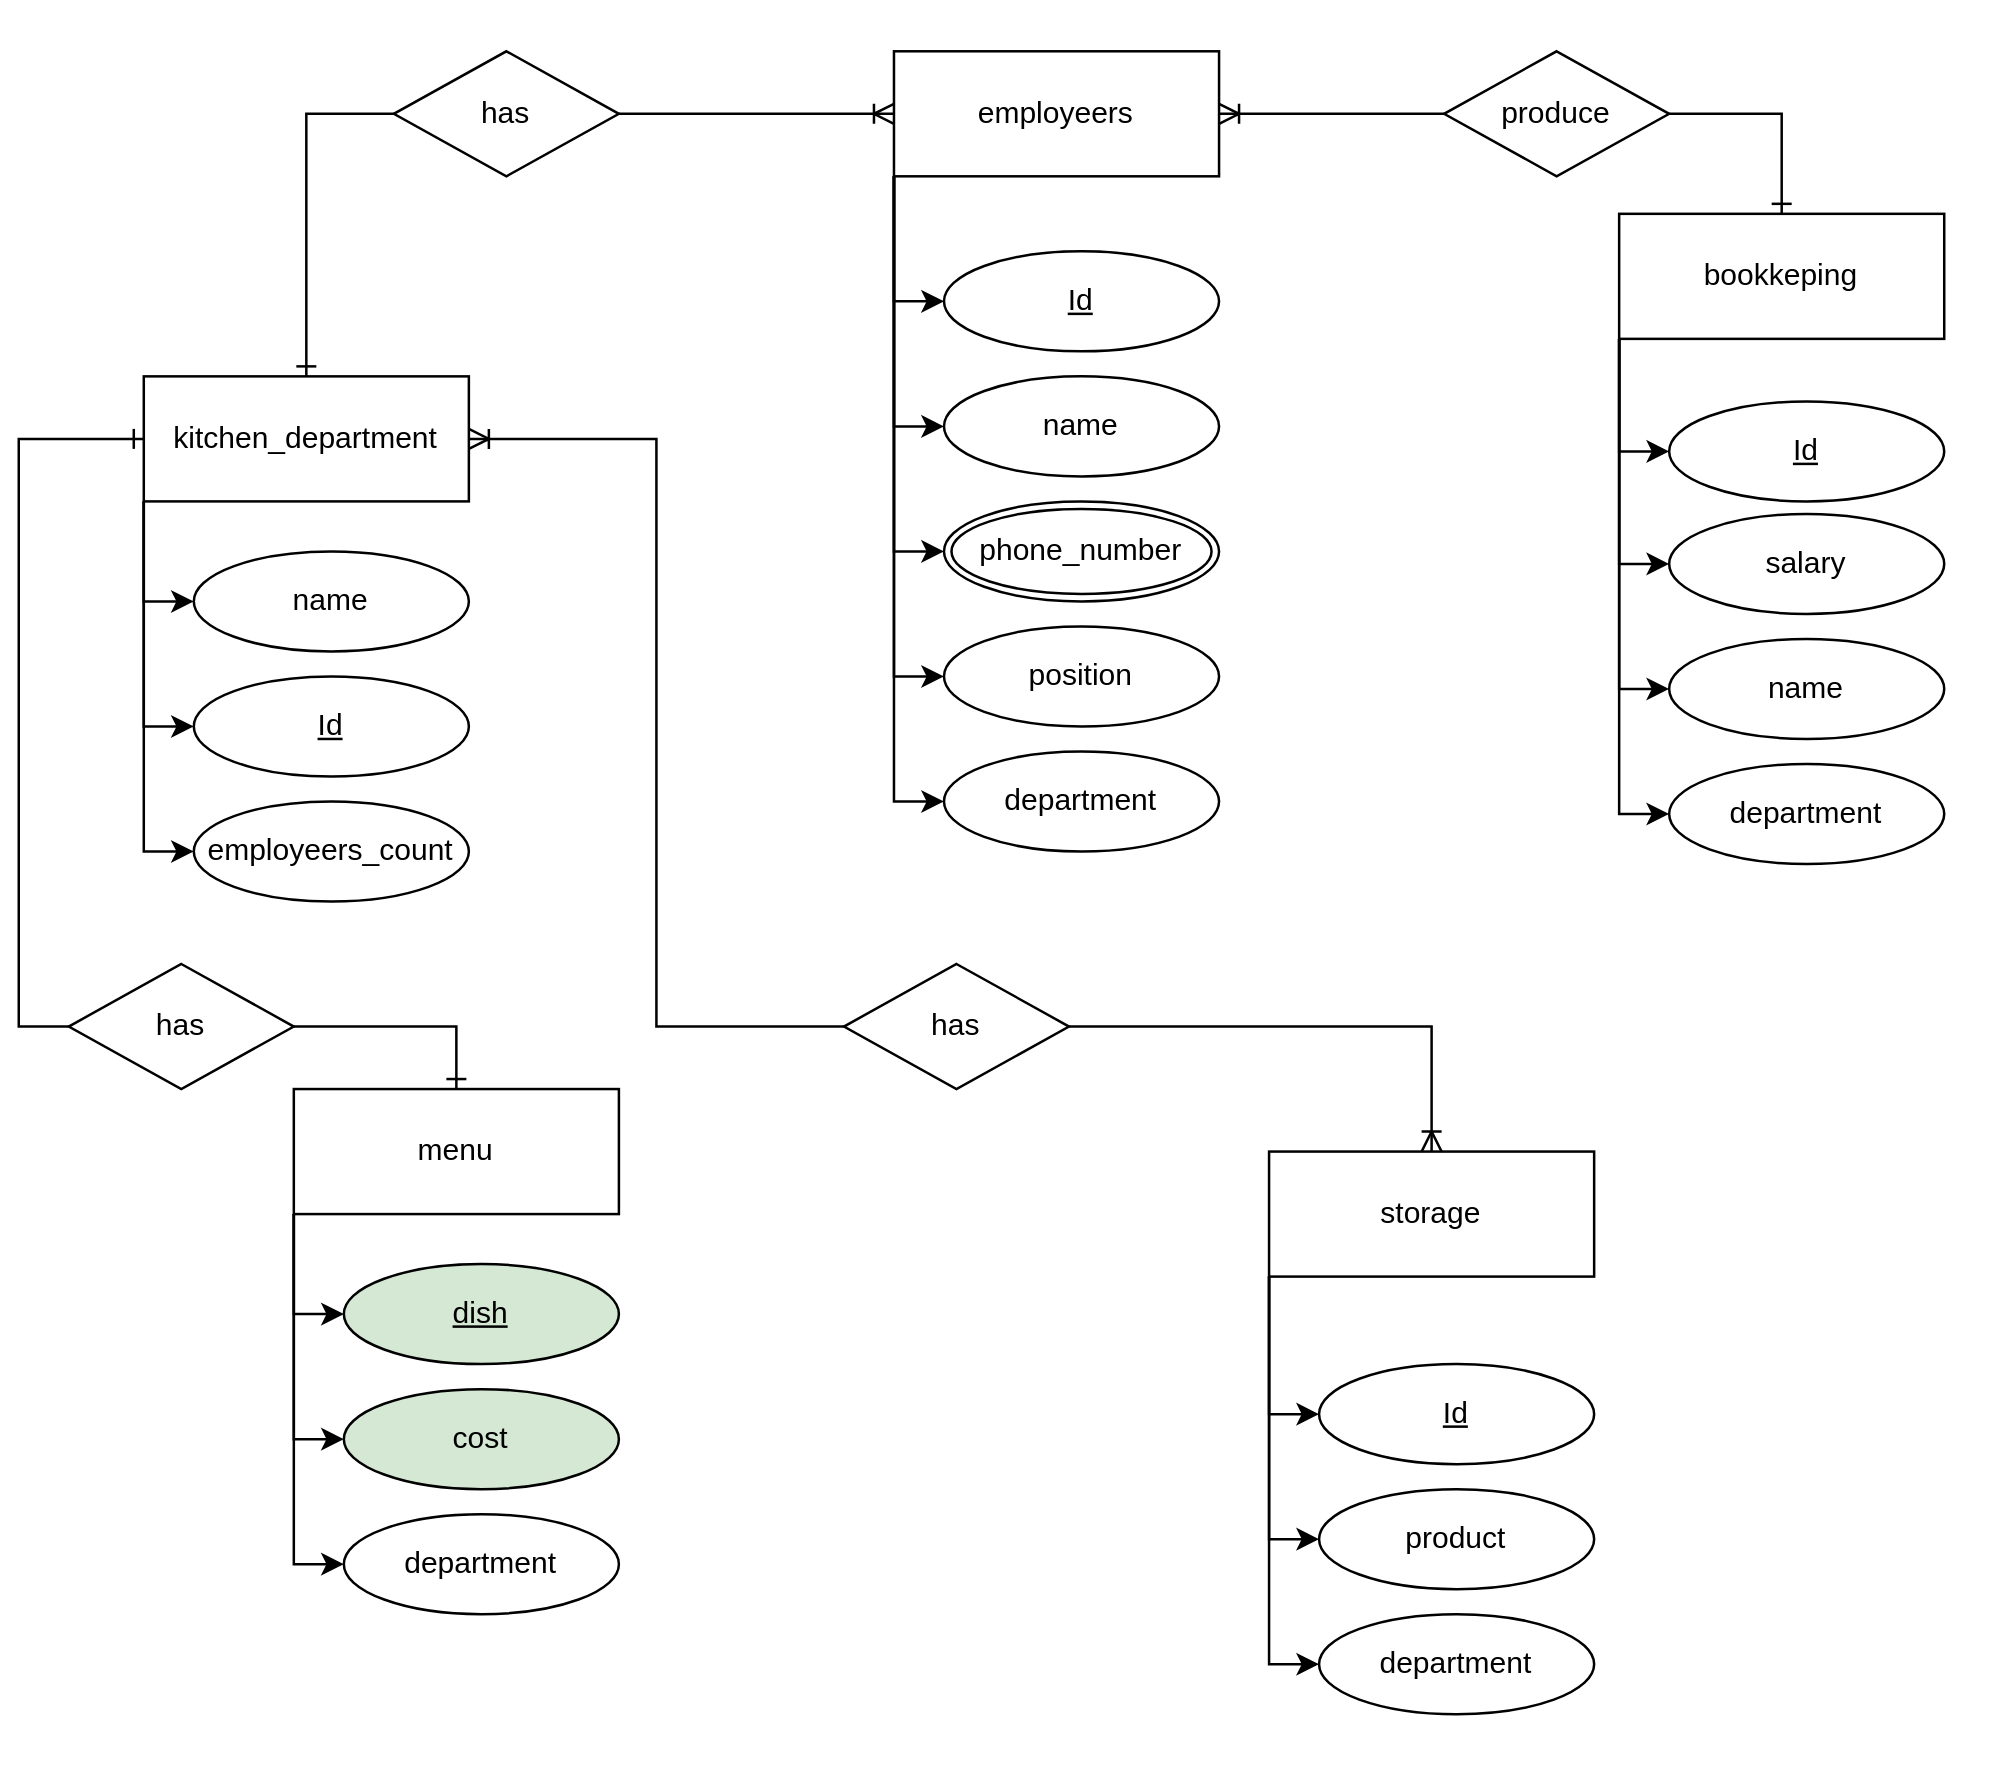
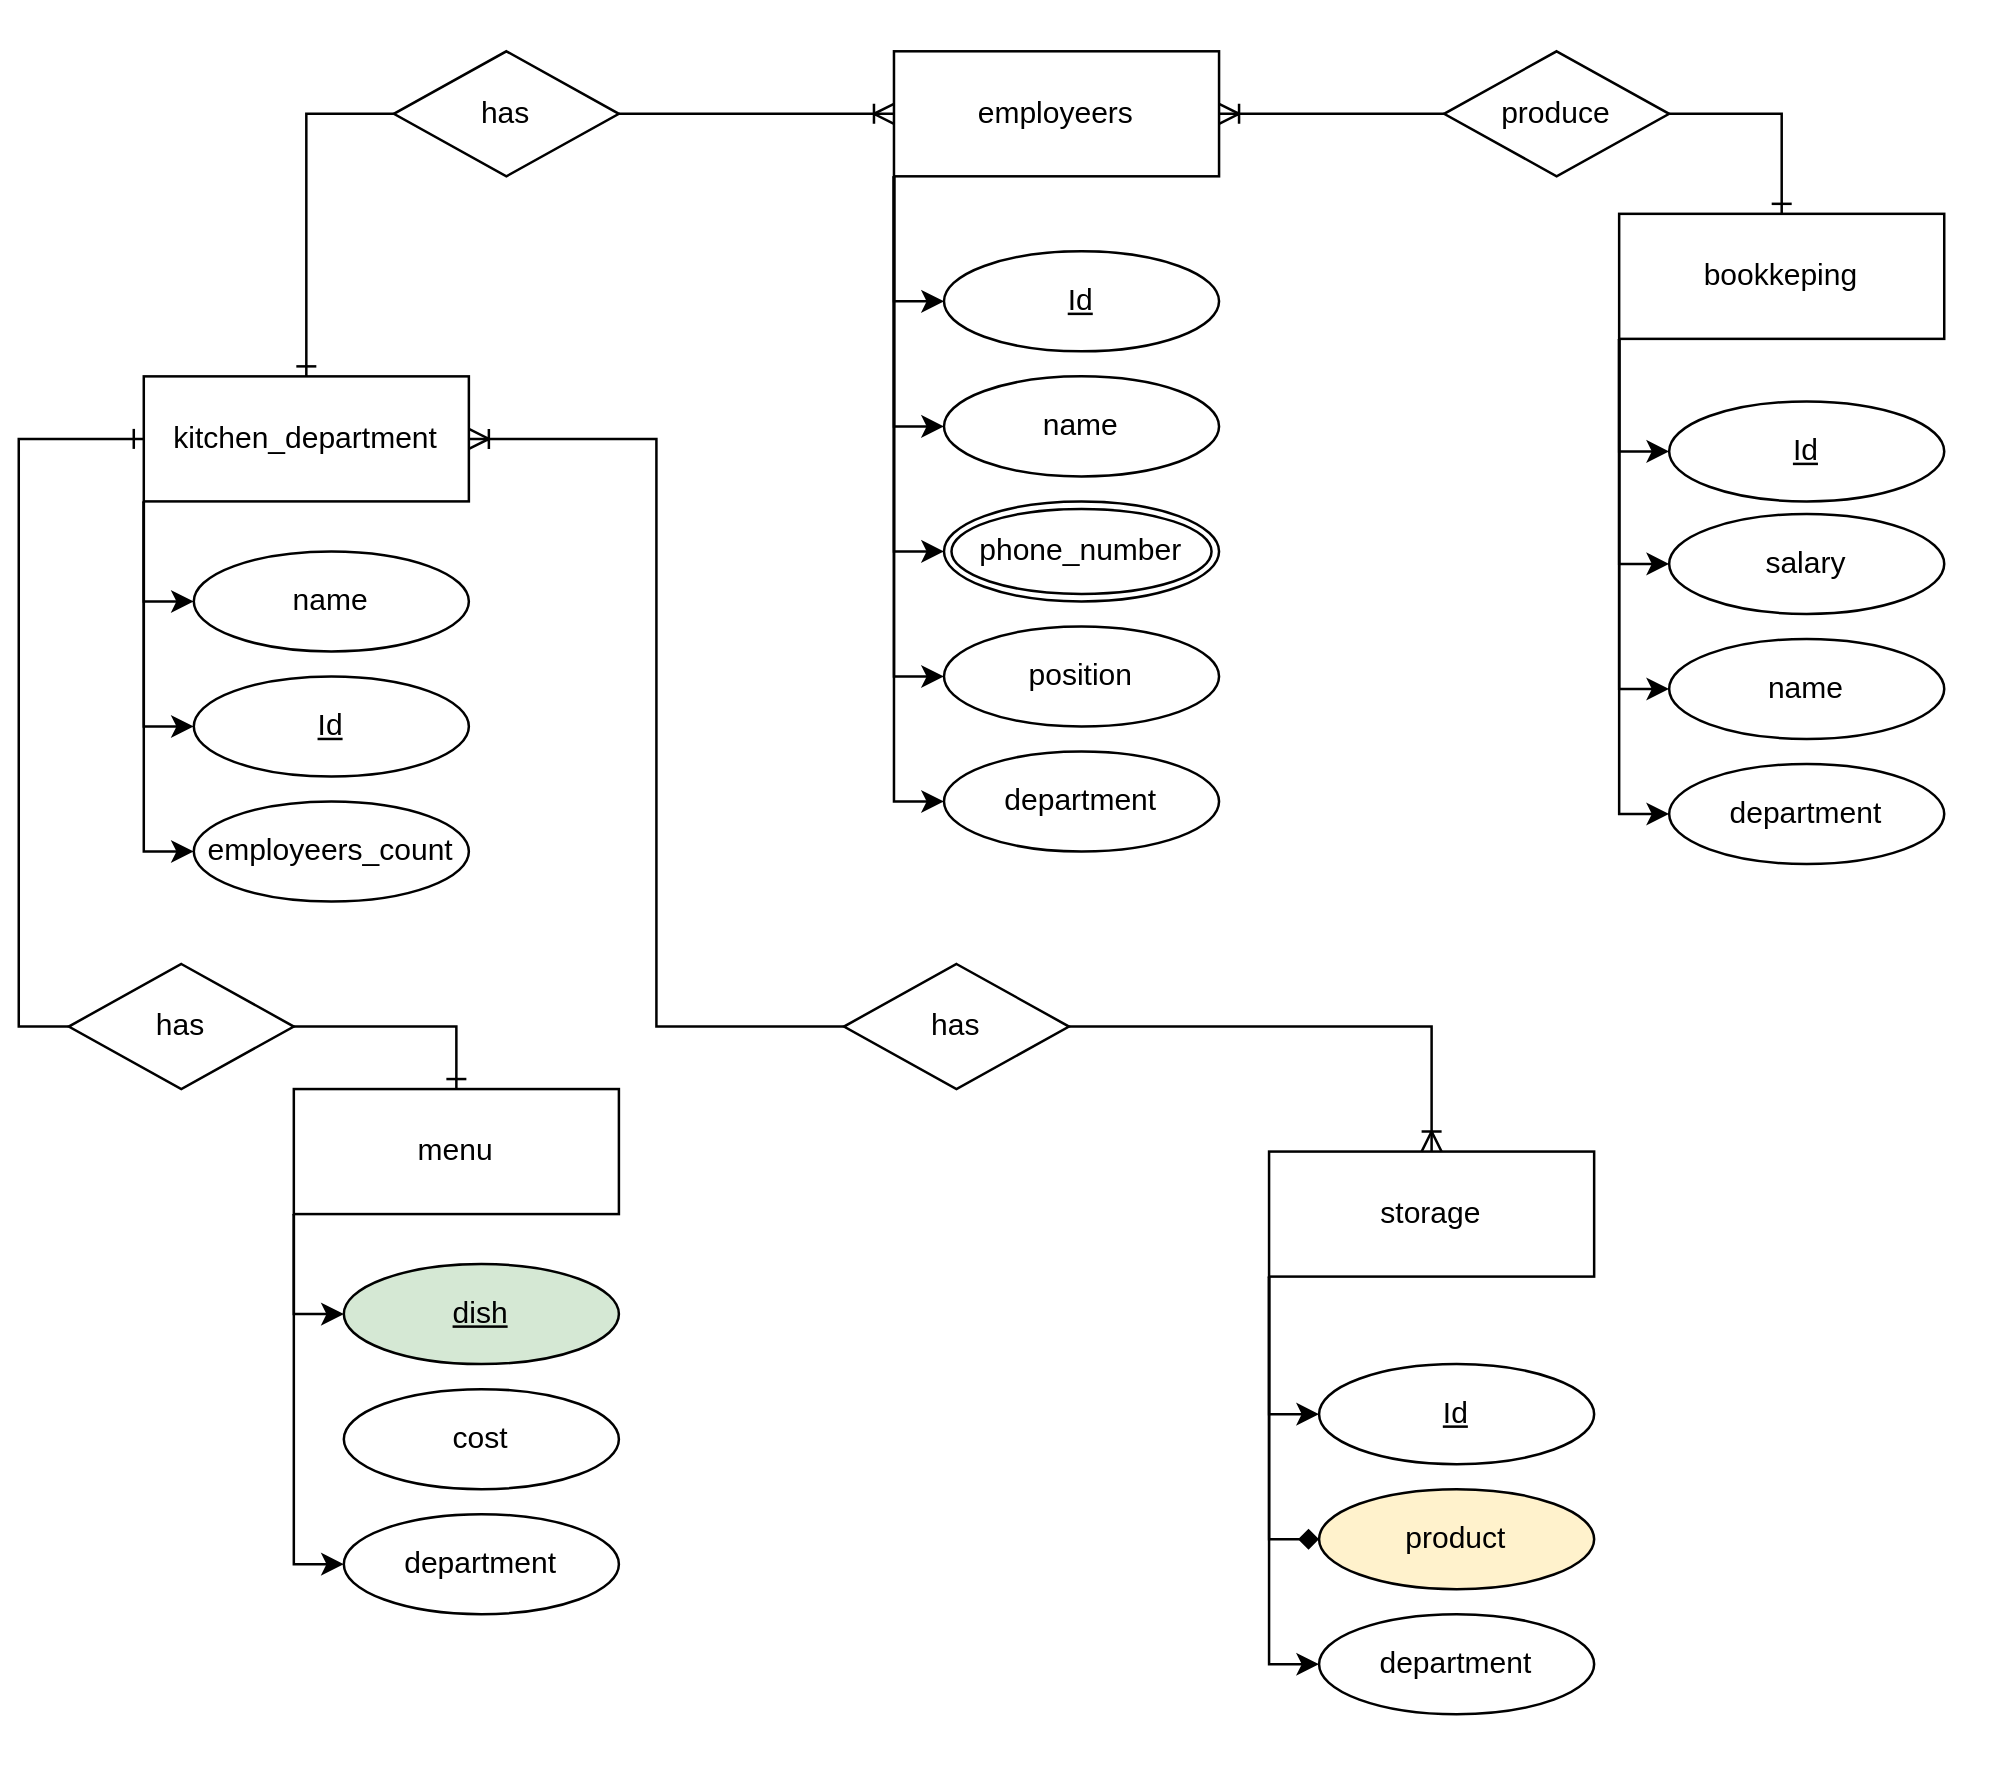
(313, 1439) -> none
(481, 1439) -> (481, 1439)
(1300, 1539) -> (1298, 1539)
(1456, 1539) -> (1456, 1539)
